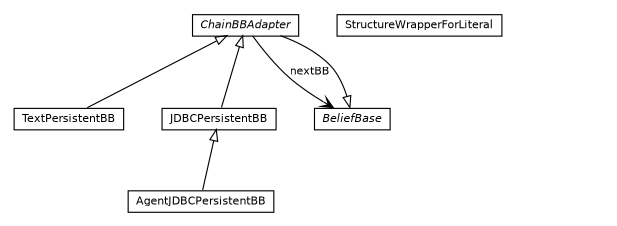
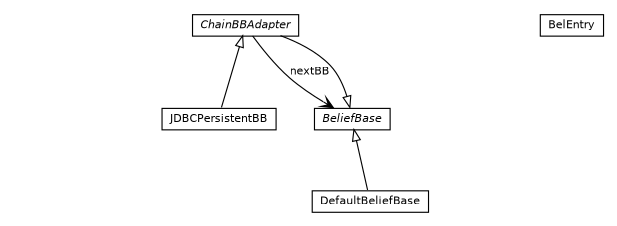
(419, 25) -> none
none -> (572, 25)
(68, 119) -> none
(200, 201) -> none
none -> (370, 201)
